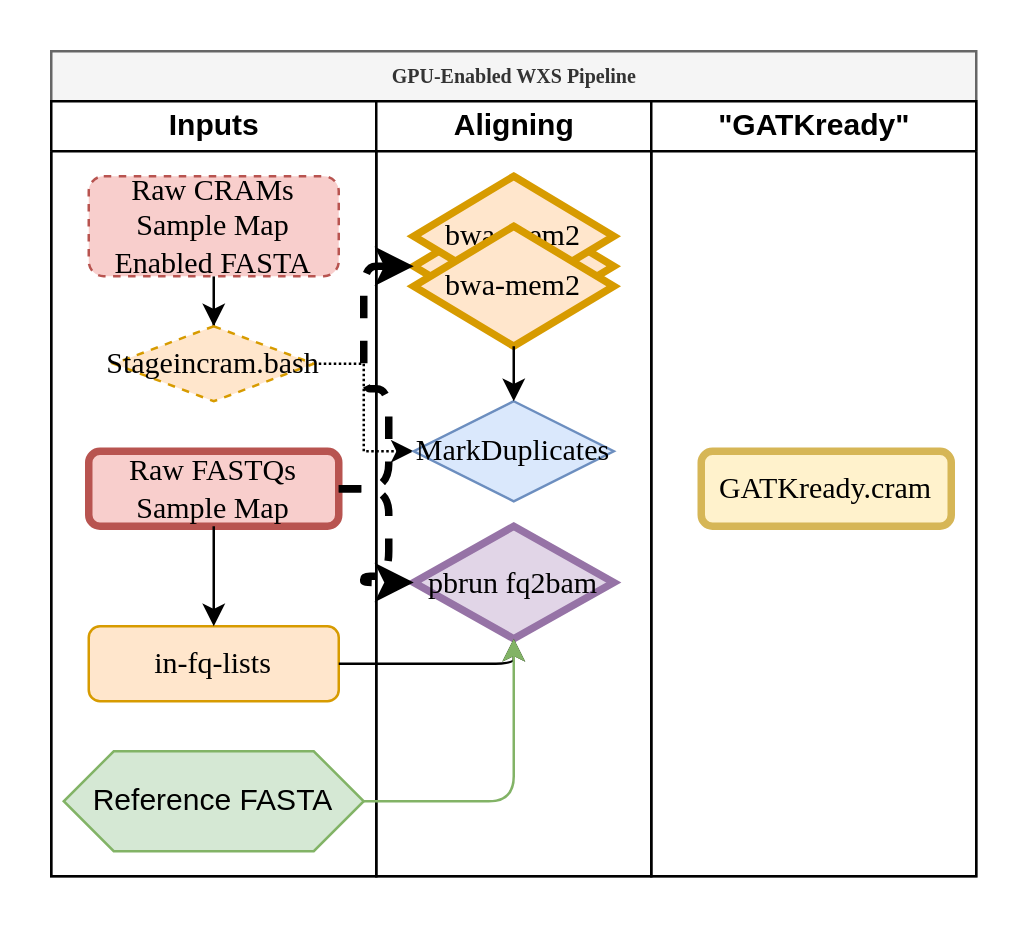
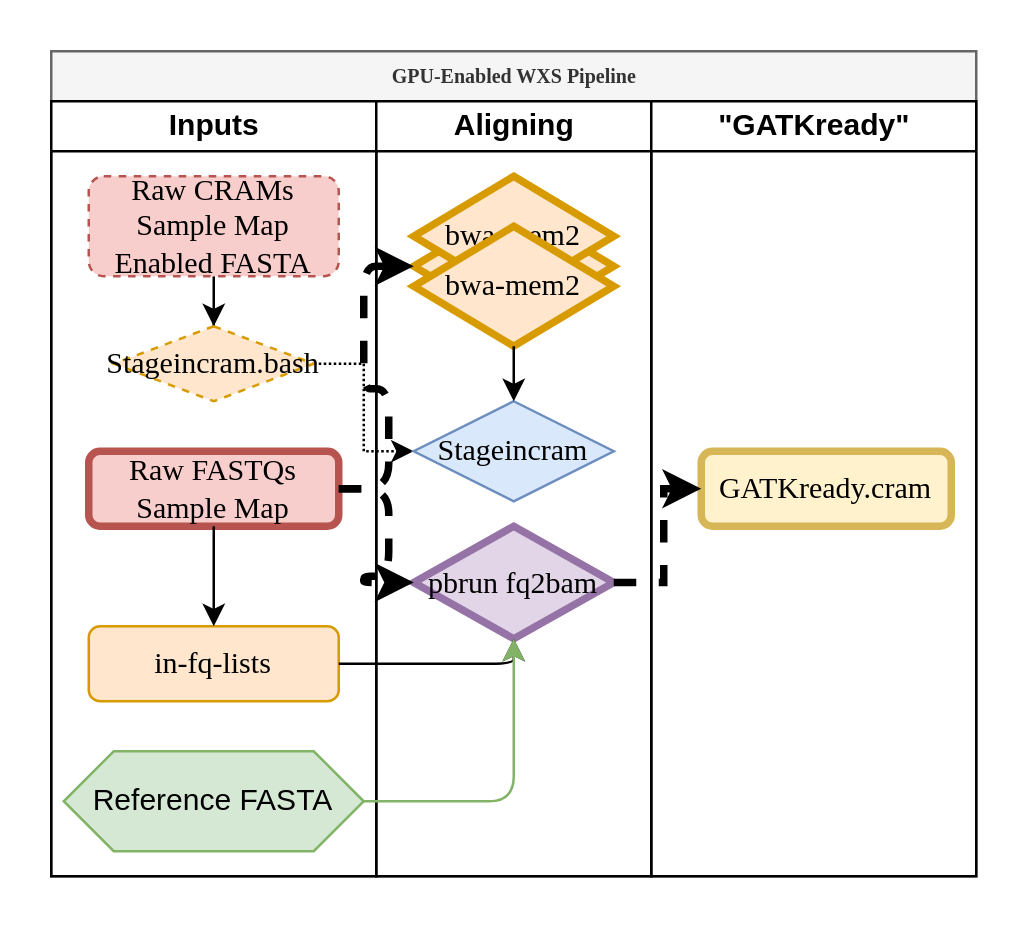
(514, 451) -> (514, 451)
none -> (664, 493)
